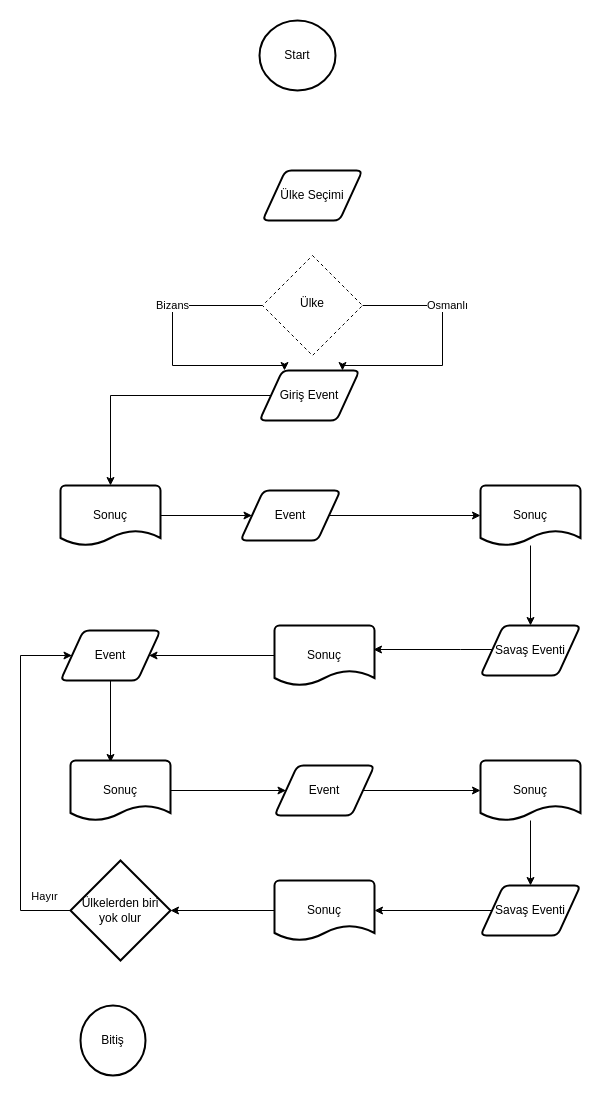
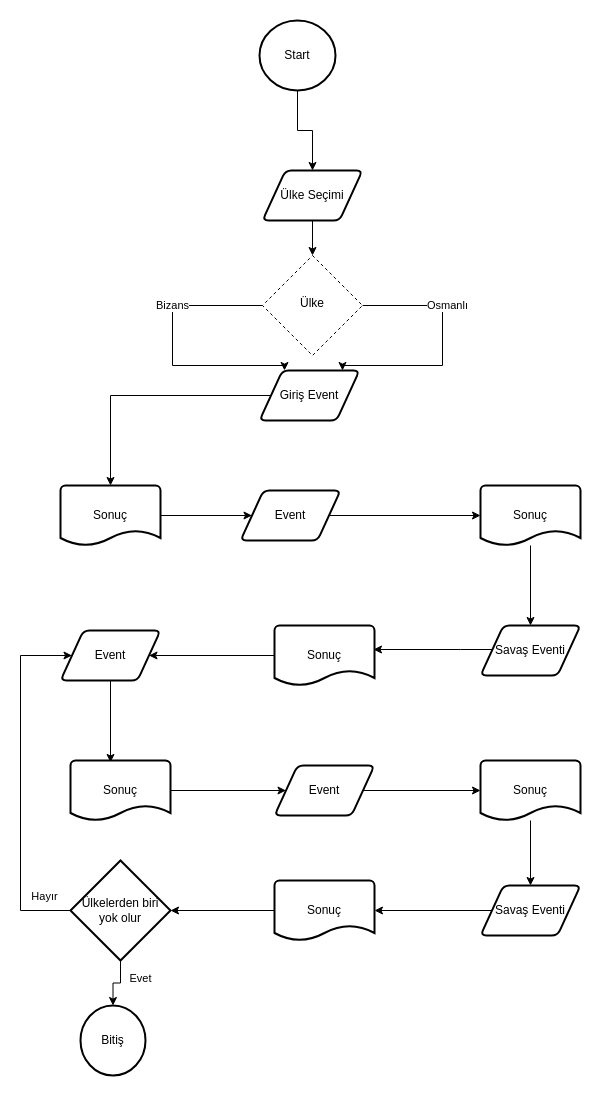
none -> (302, 131)
none -> (313, 240)
none -> (121, 983)
